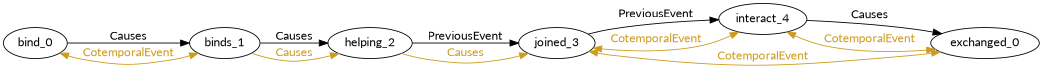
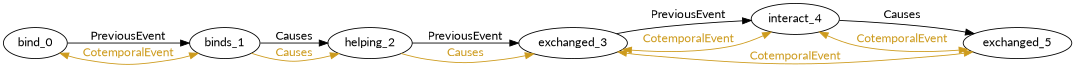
(128, 37) -> (128, 37)
(557, 43) -> (573, 43)
(985, 43) -> (1017, 43)
